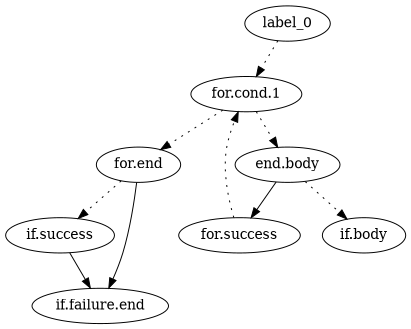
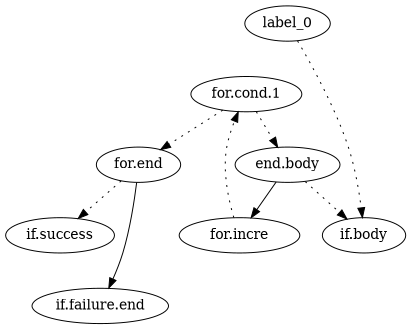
(270, 54) -> (338, 121)
(240, 235) -> (240, 235)
(78, 266) -> none
